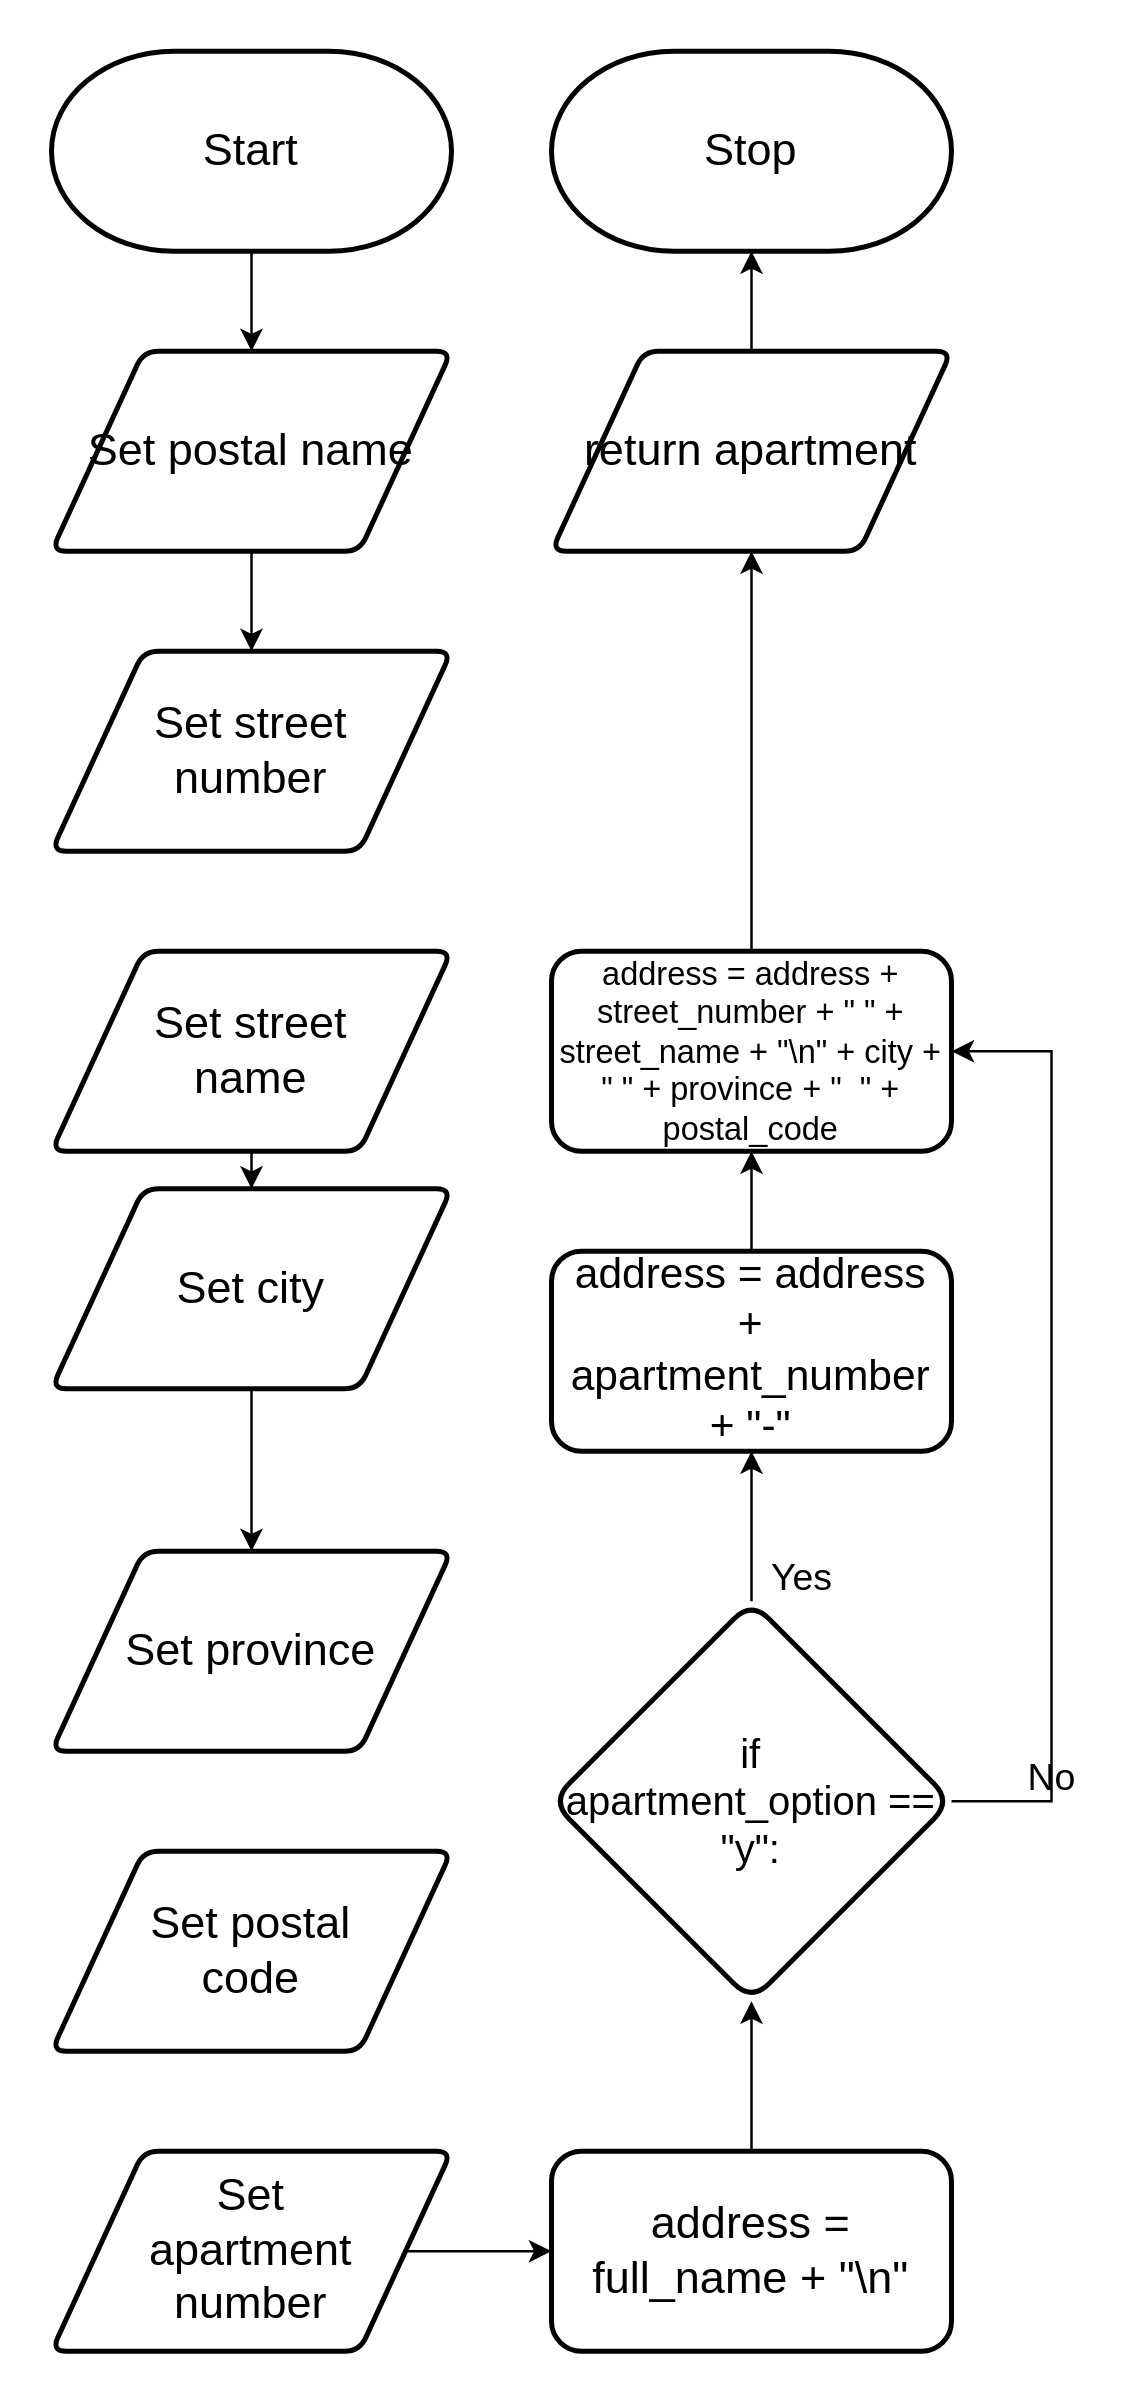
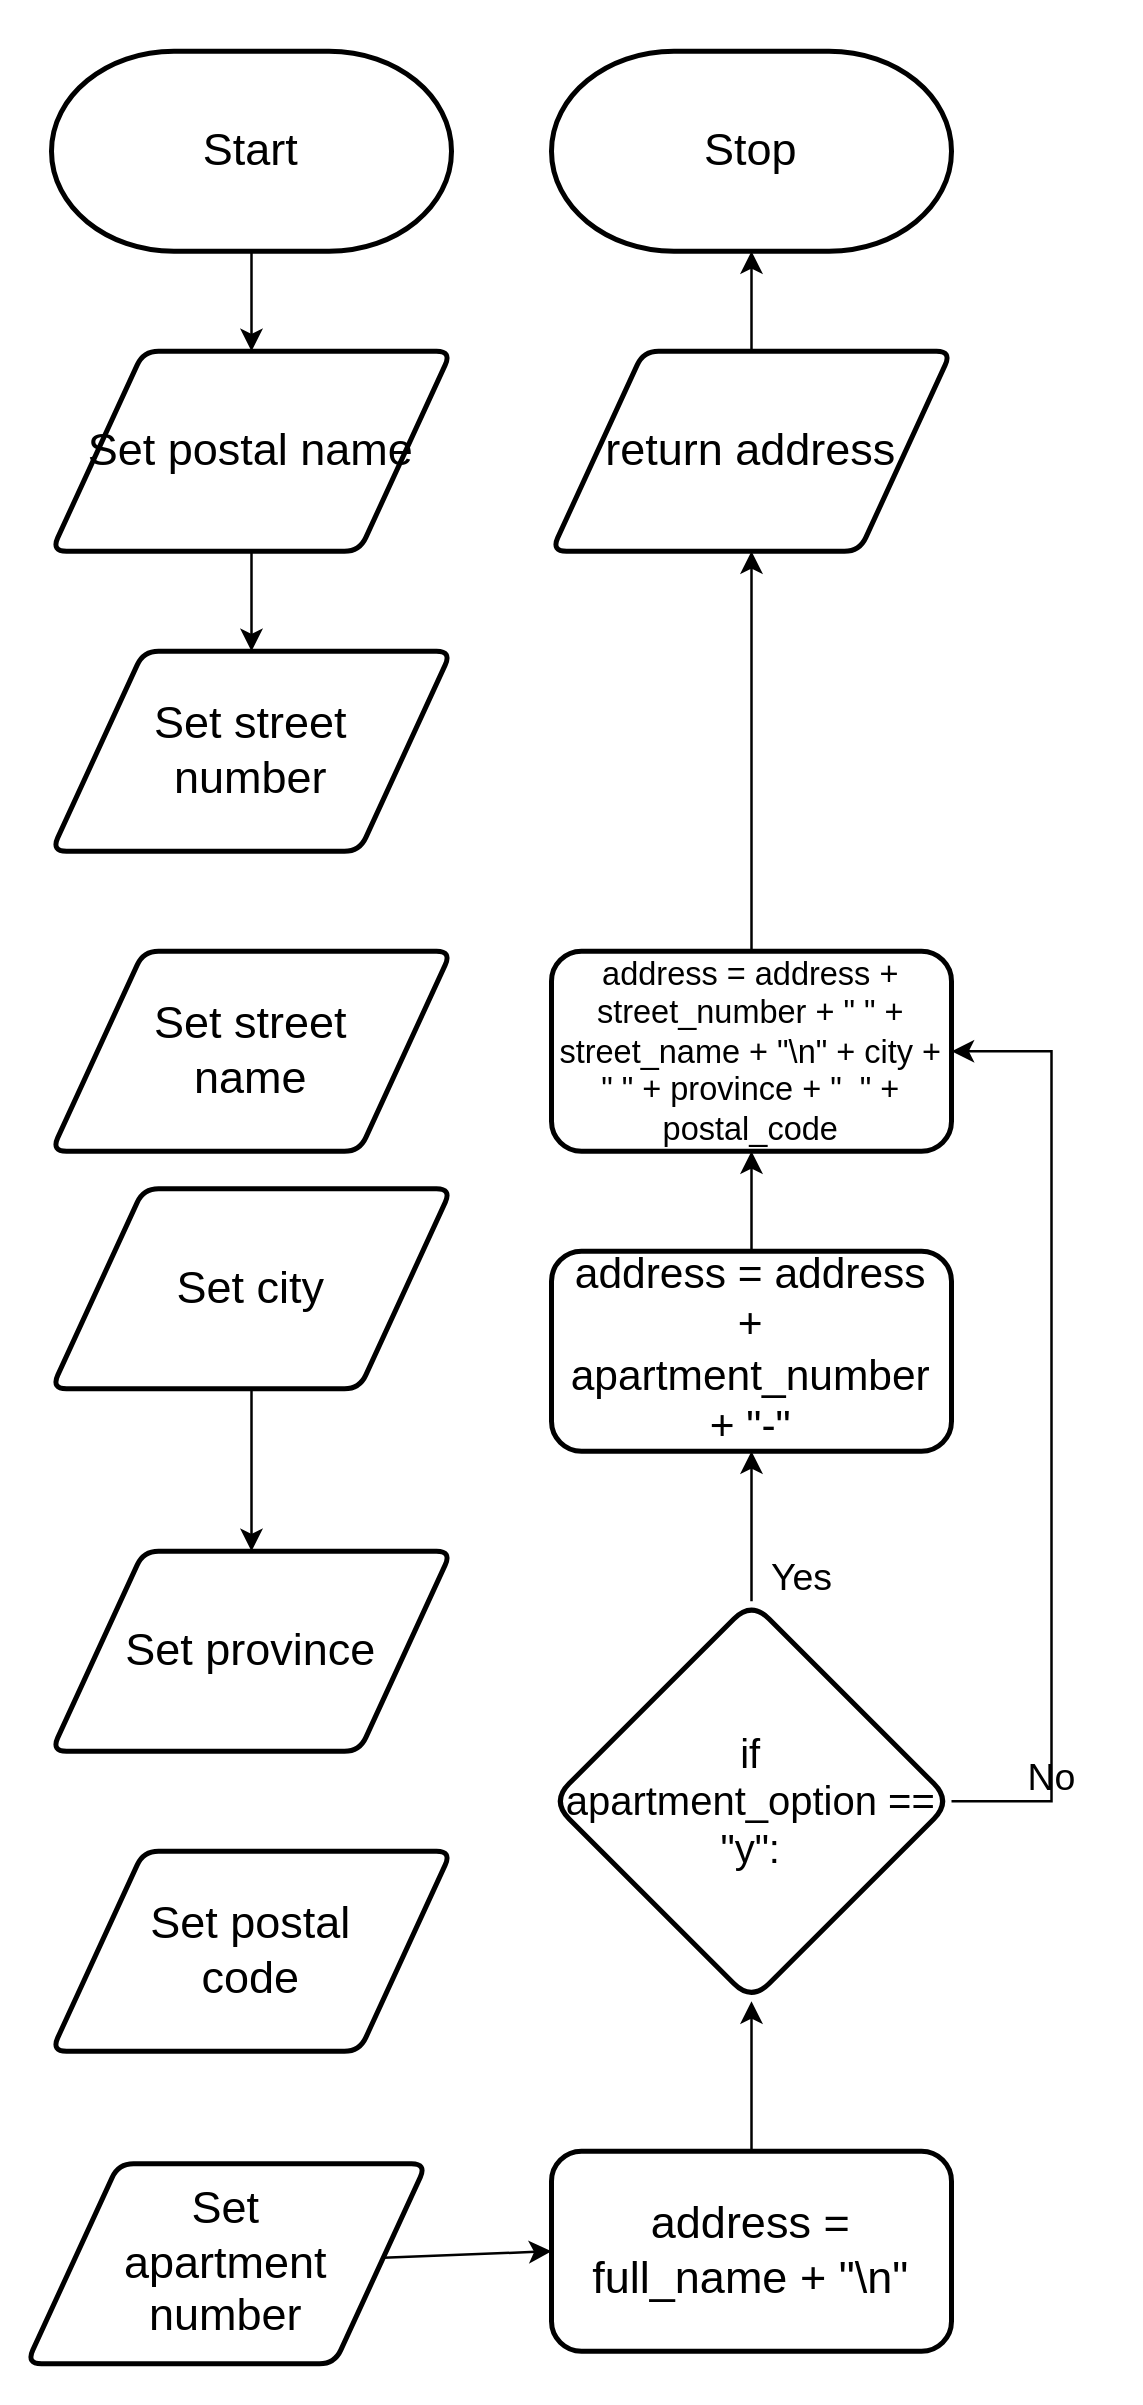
(751, 451) -> (751, 451)
(251, 1163) -> none
(251, 2251) -> (226, 2264)
